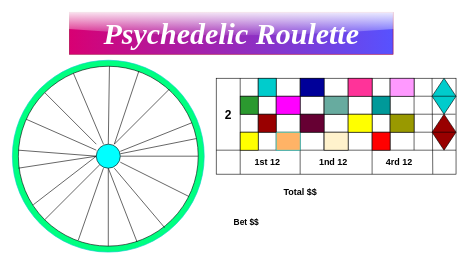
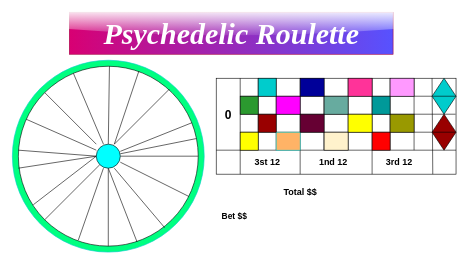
(229, 114) -> (229, 114)
(268, 162) -> (268, 162)
(400, 162) -> (400, 162)
(246, 222) -> (234, 216)
